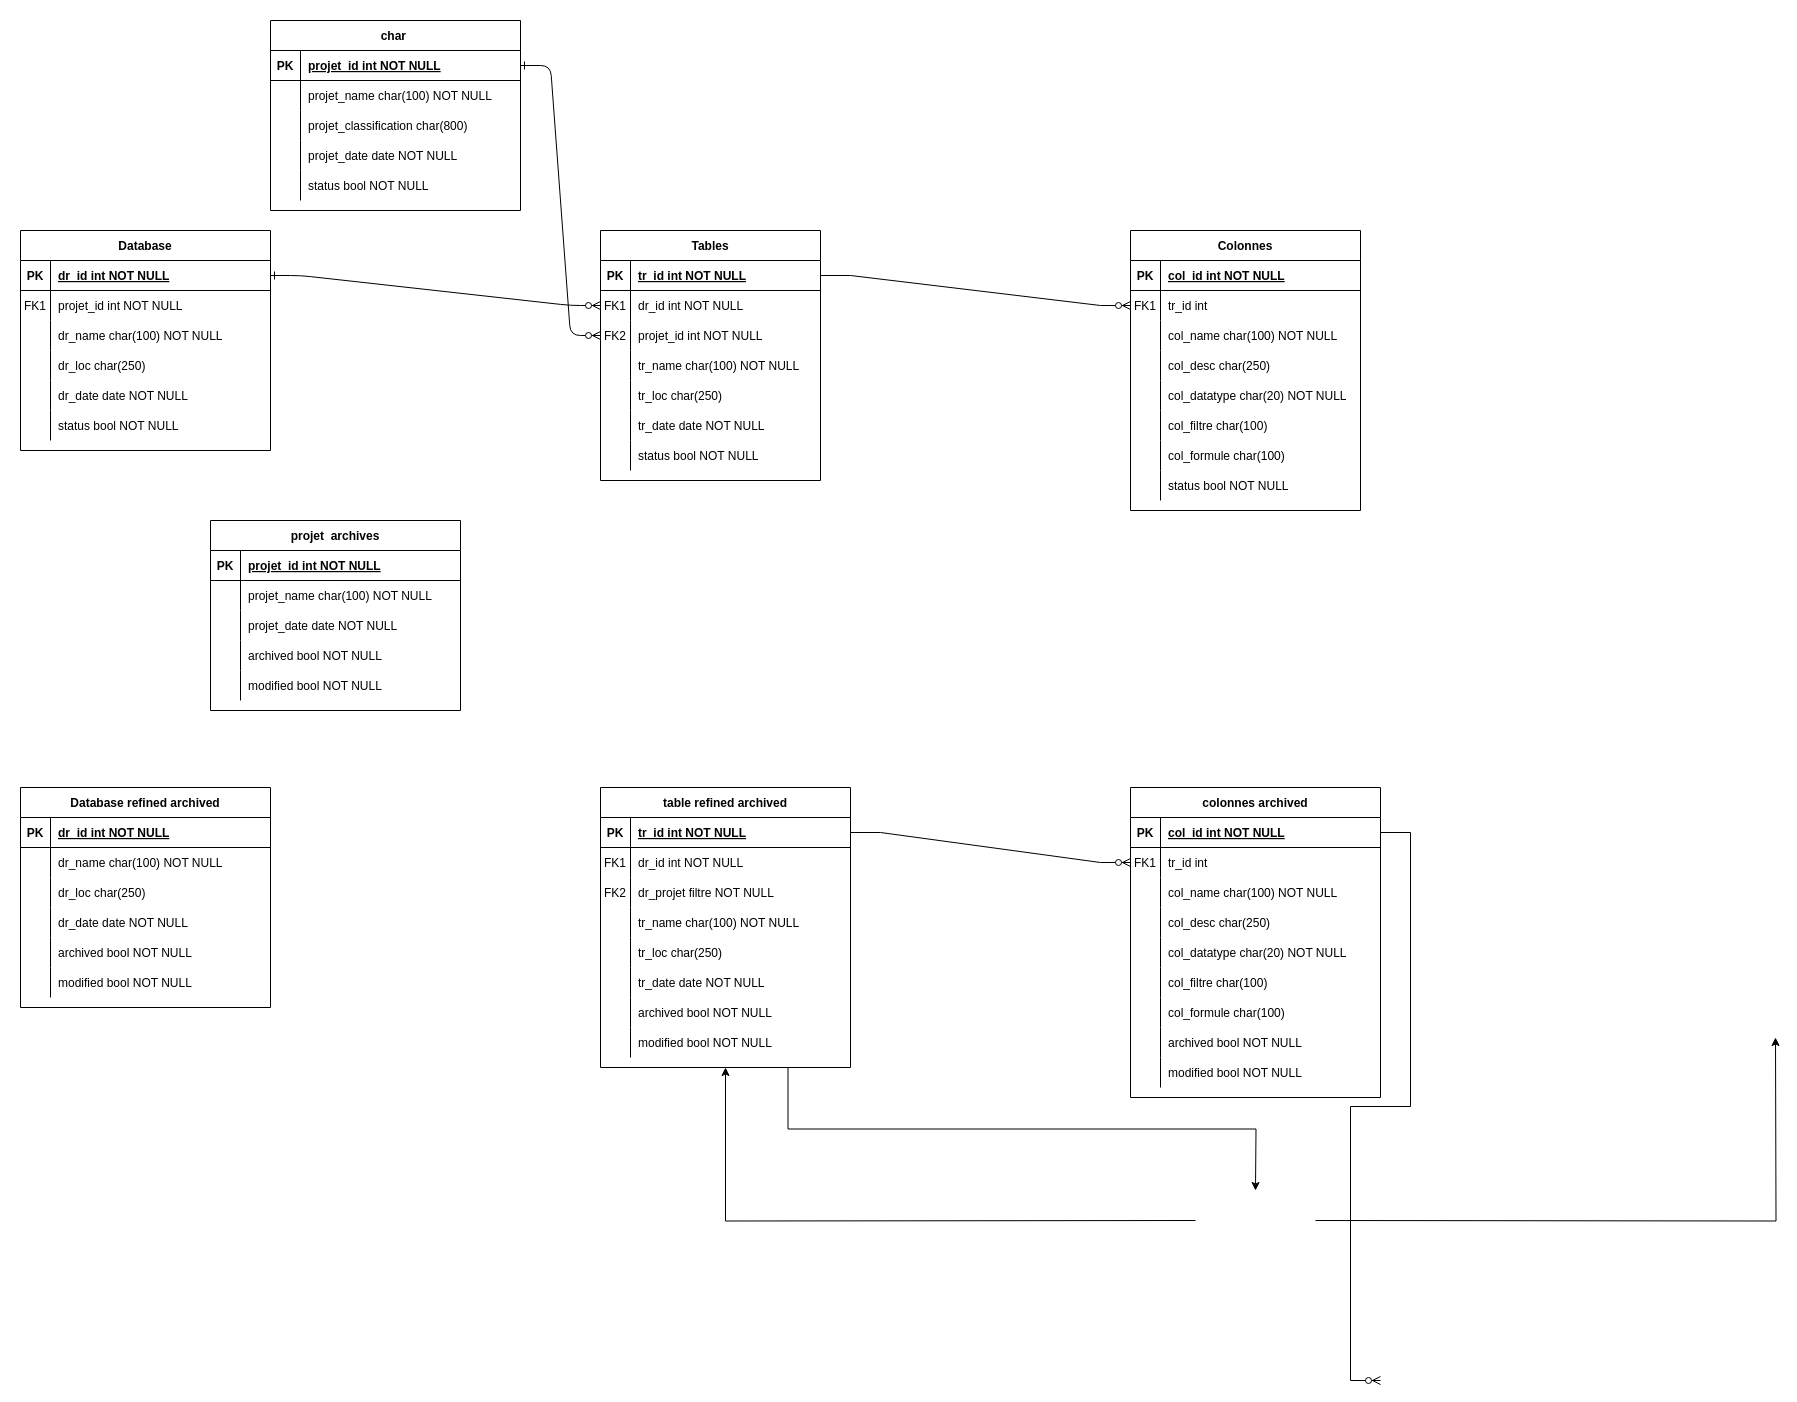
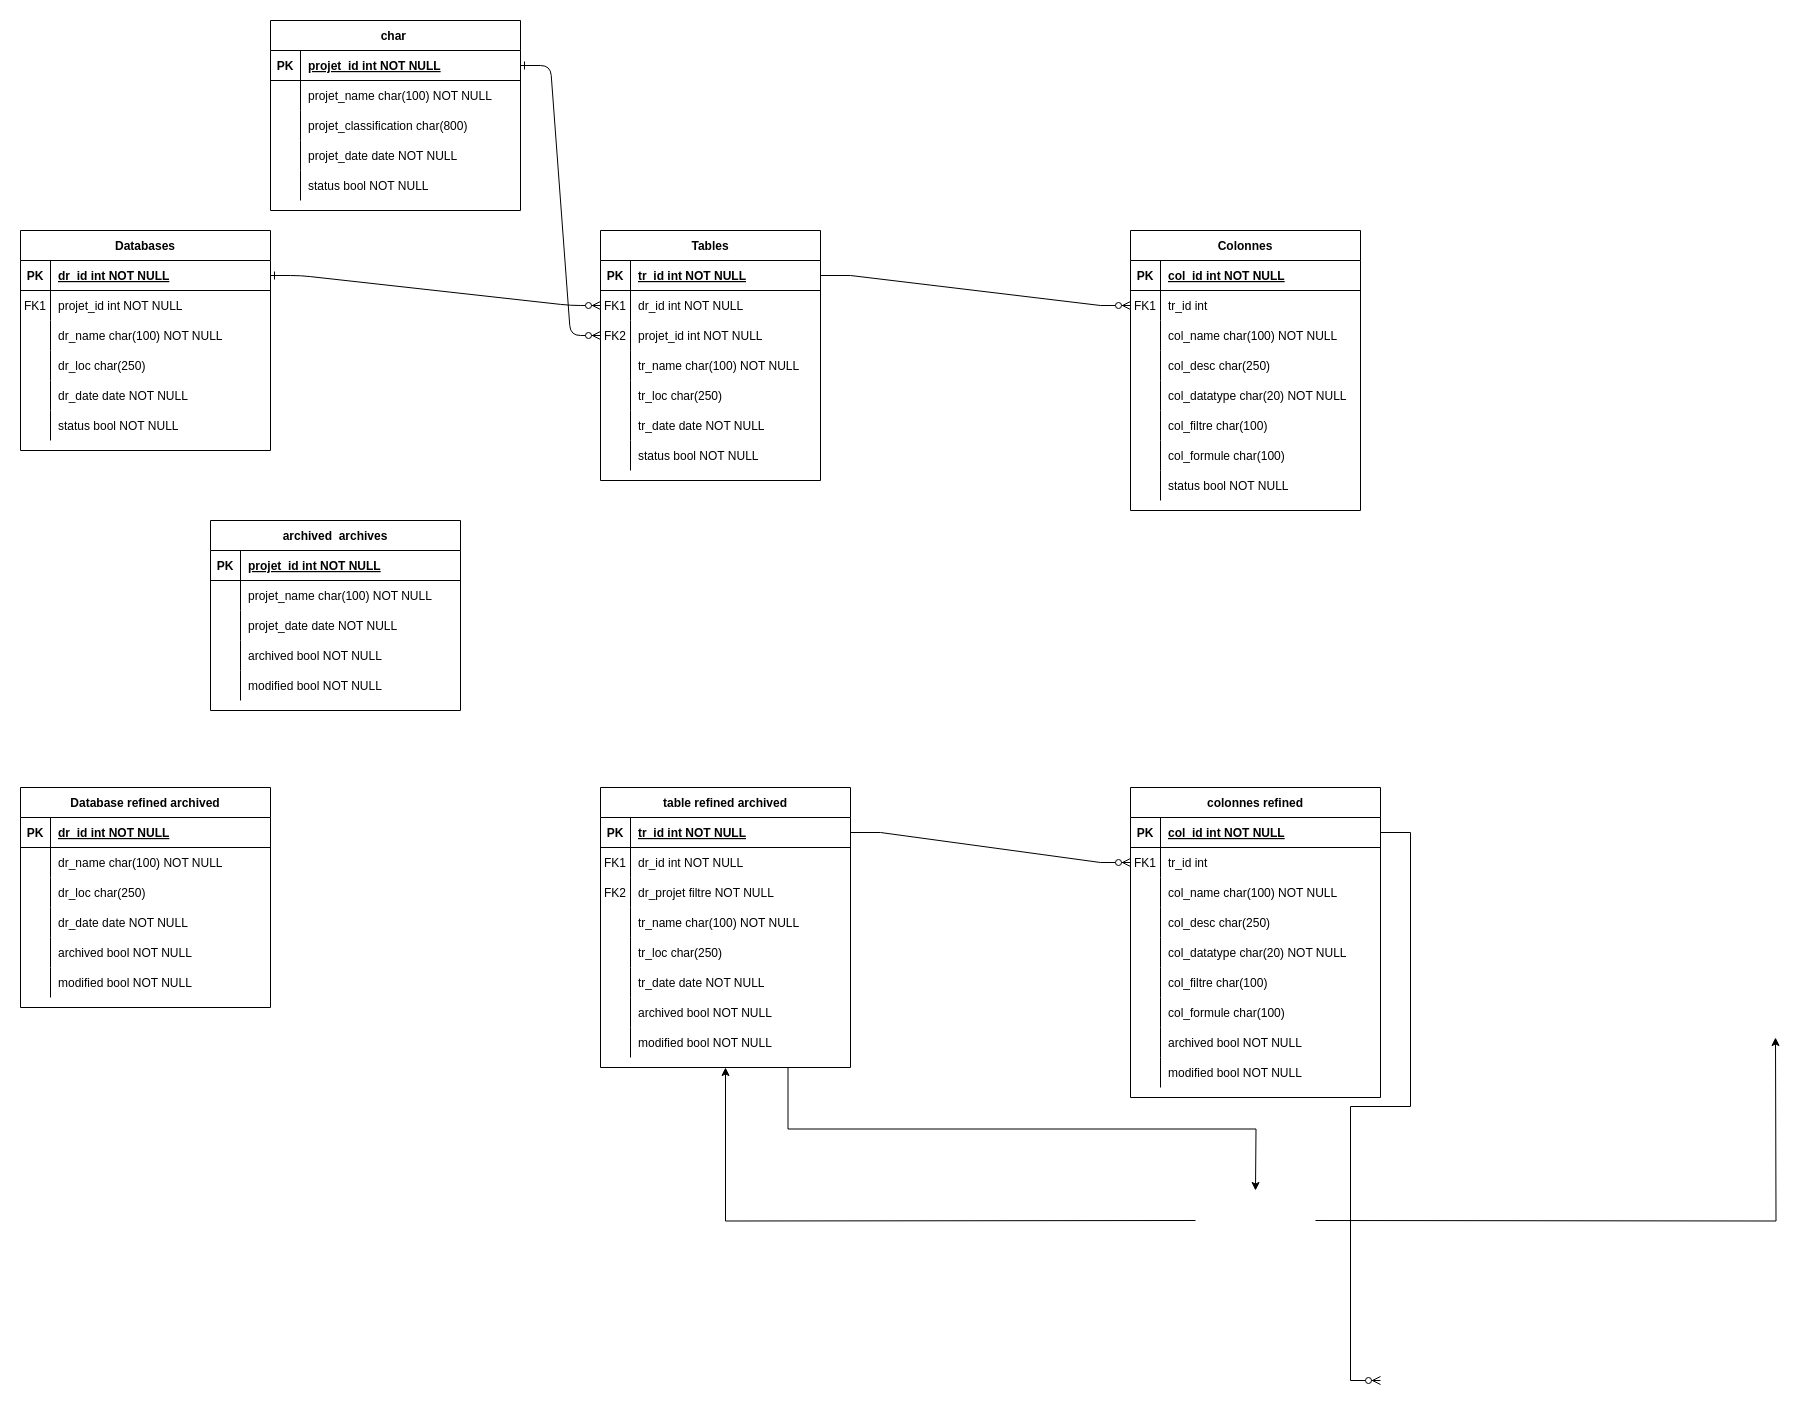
(145, 246) -> (145, 246)
(335, 536) -> (335, 536)
(1255, 803) -> (1255, 803)
